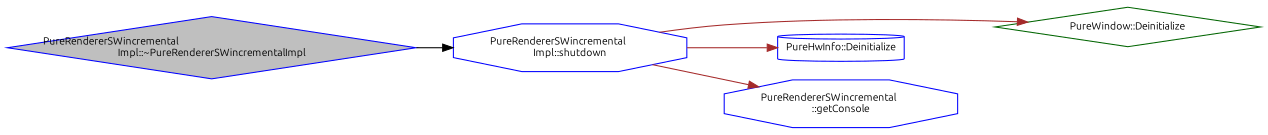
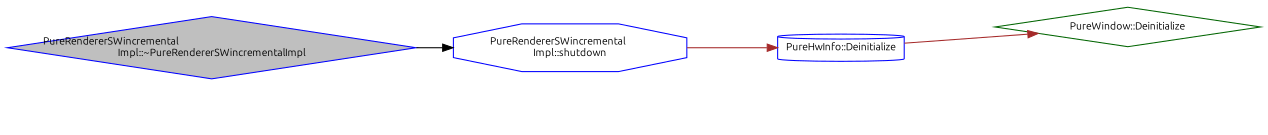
(838, 20) -> (966, 39)
(841, 104) -> none
